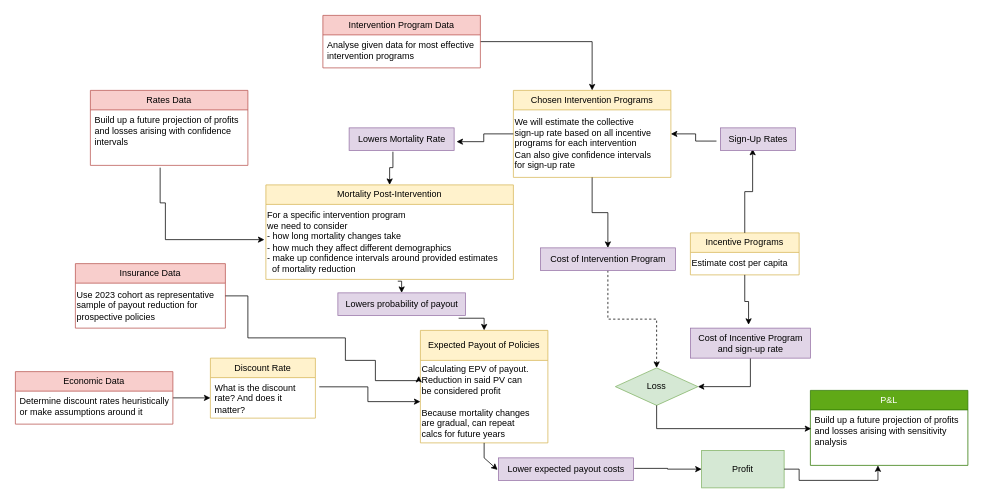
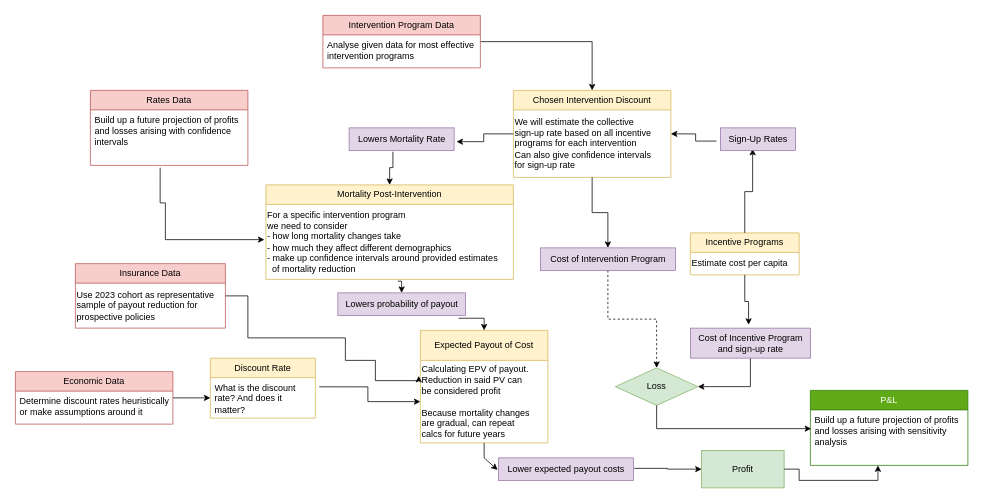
(592, 100) -> (592, 100)
(484, 345) -> (484, 345)
